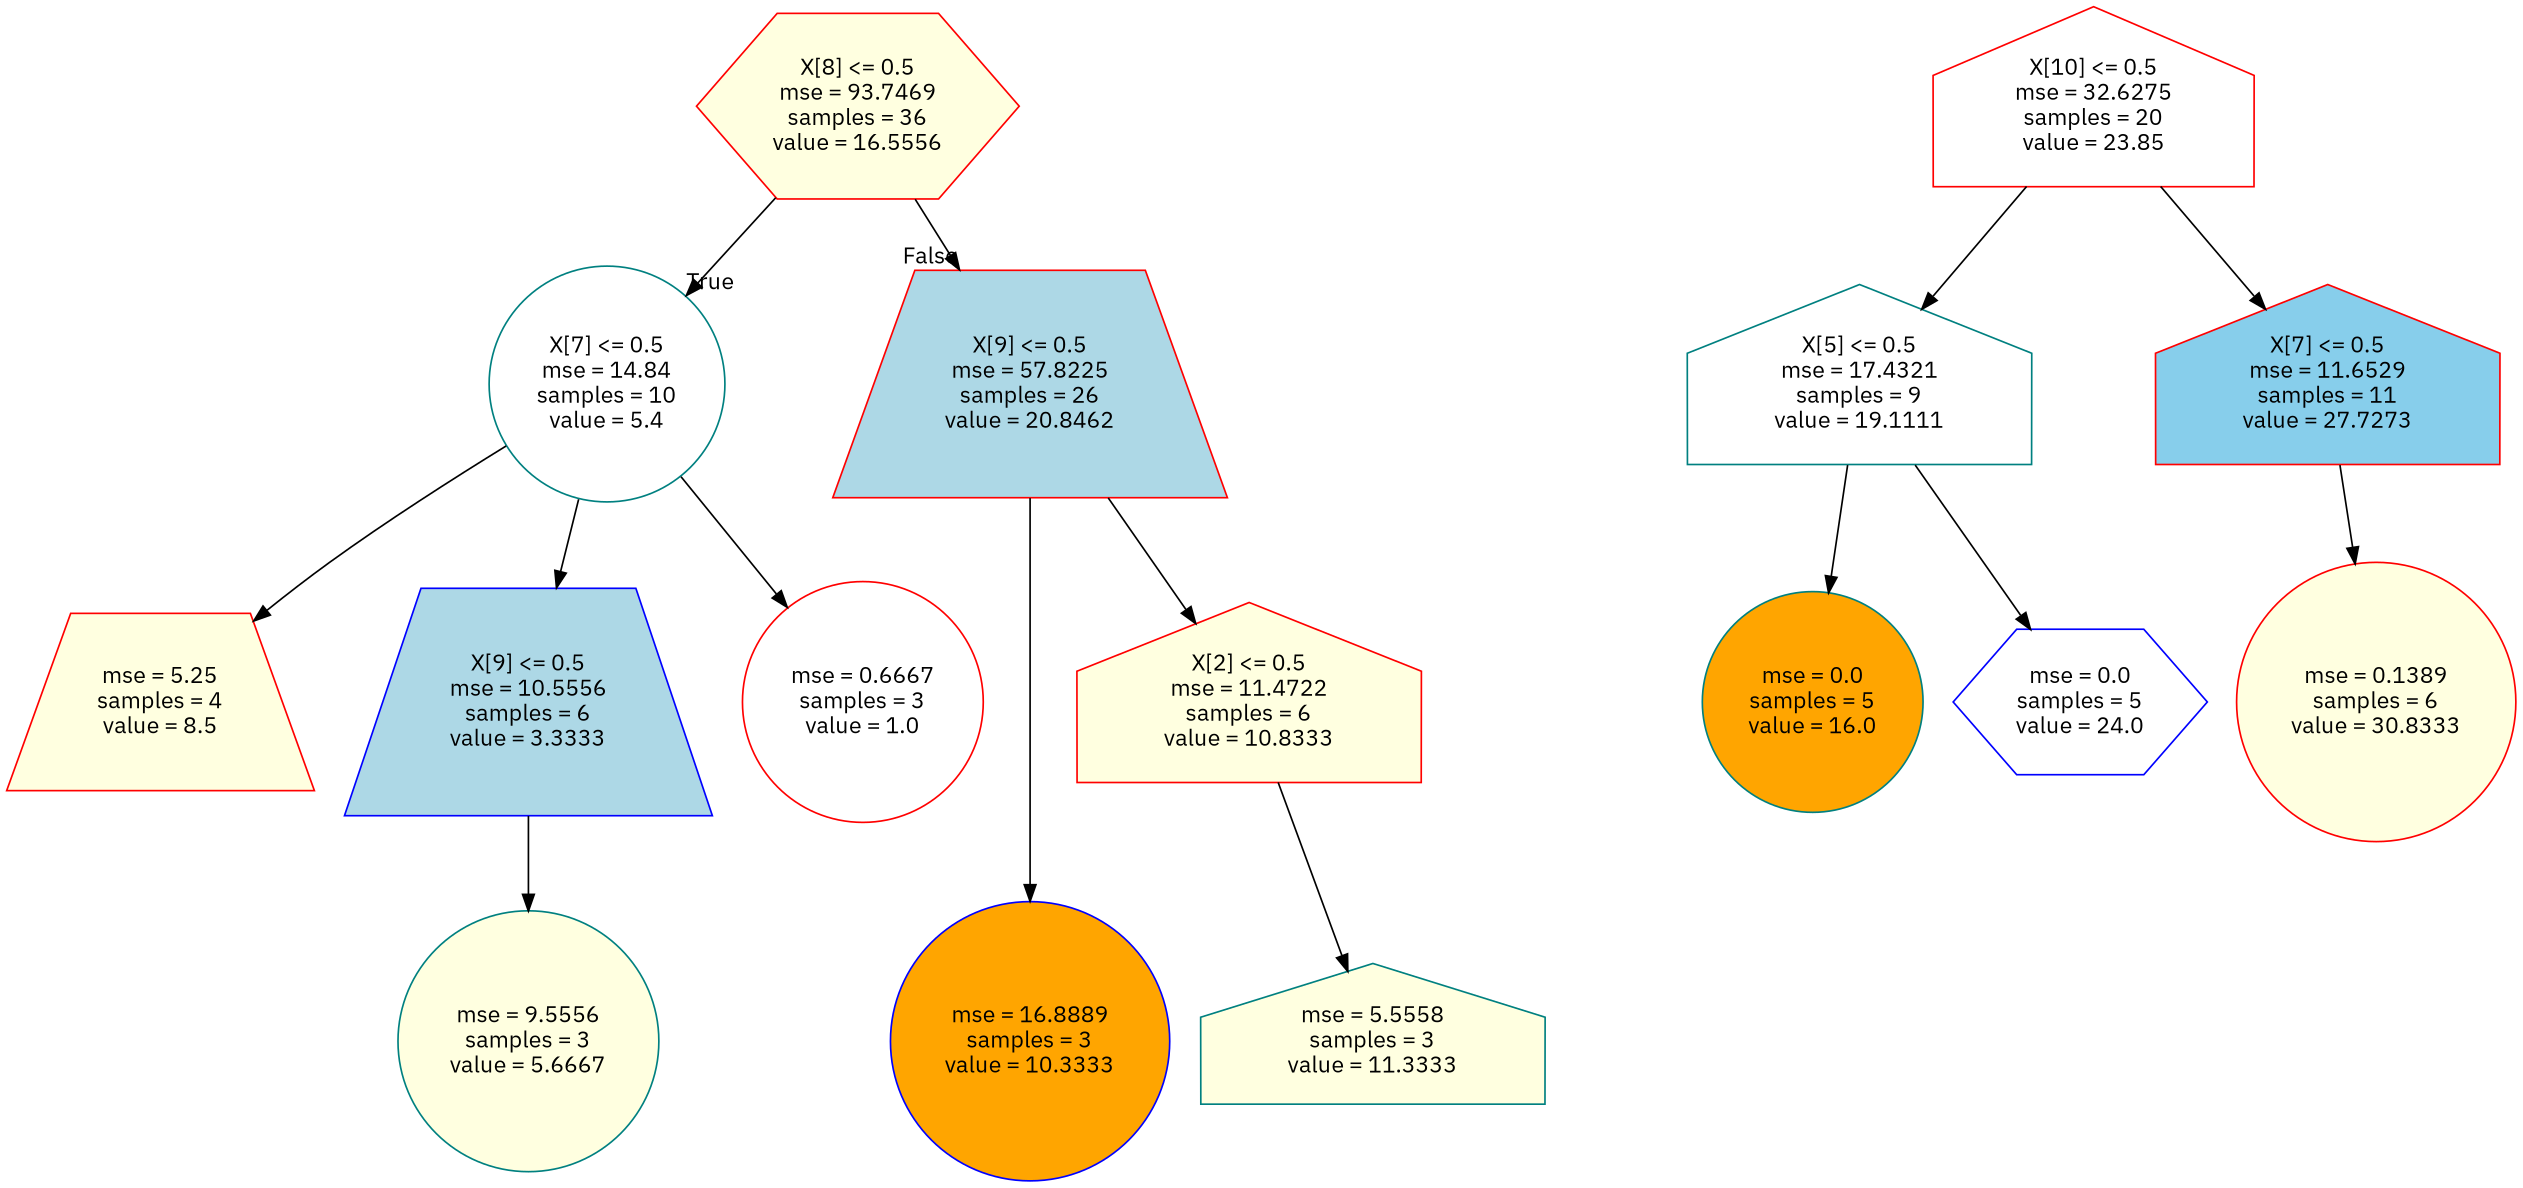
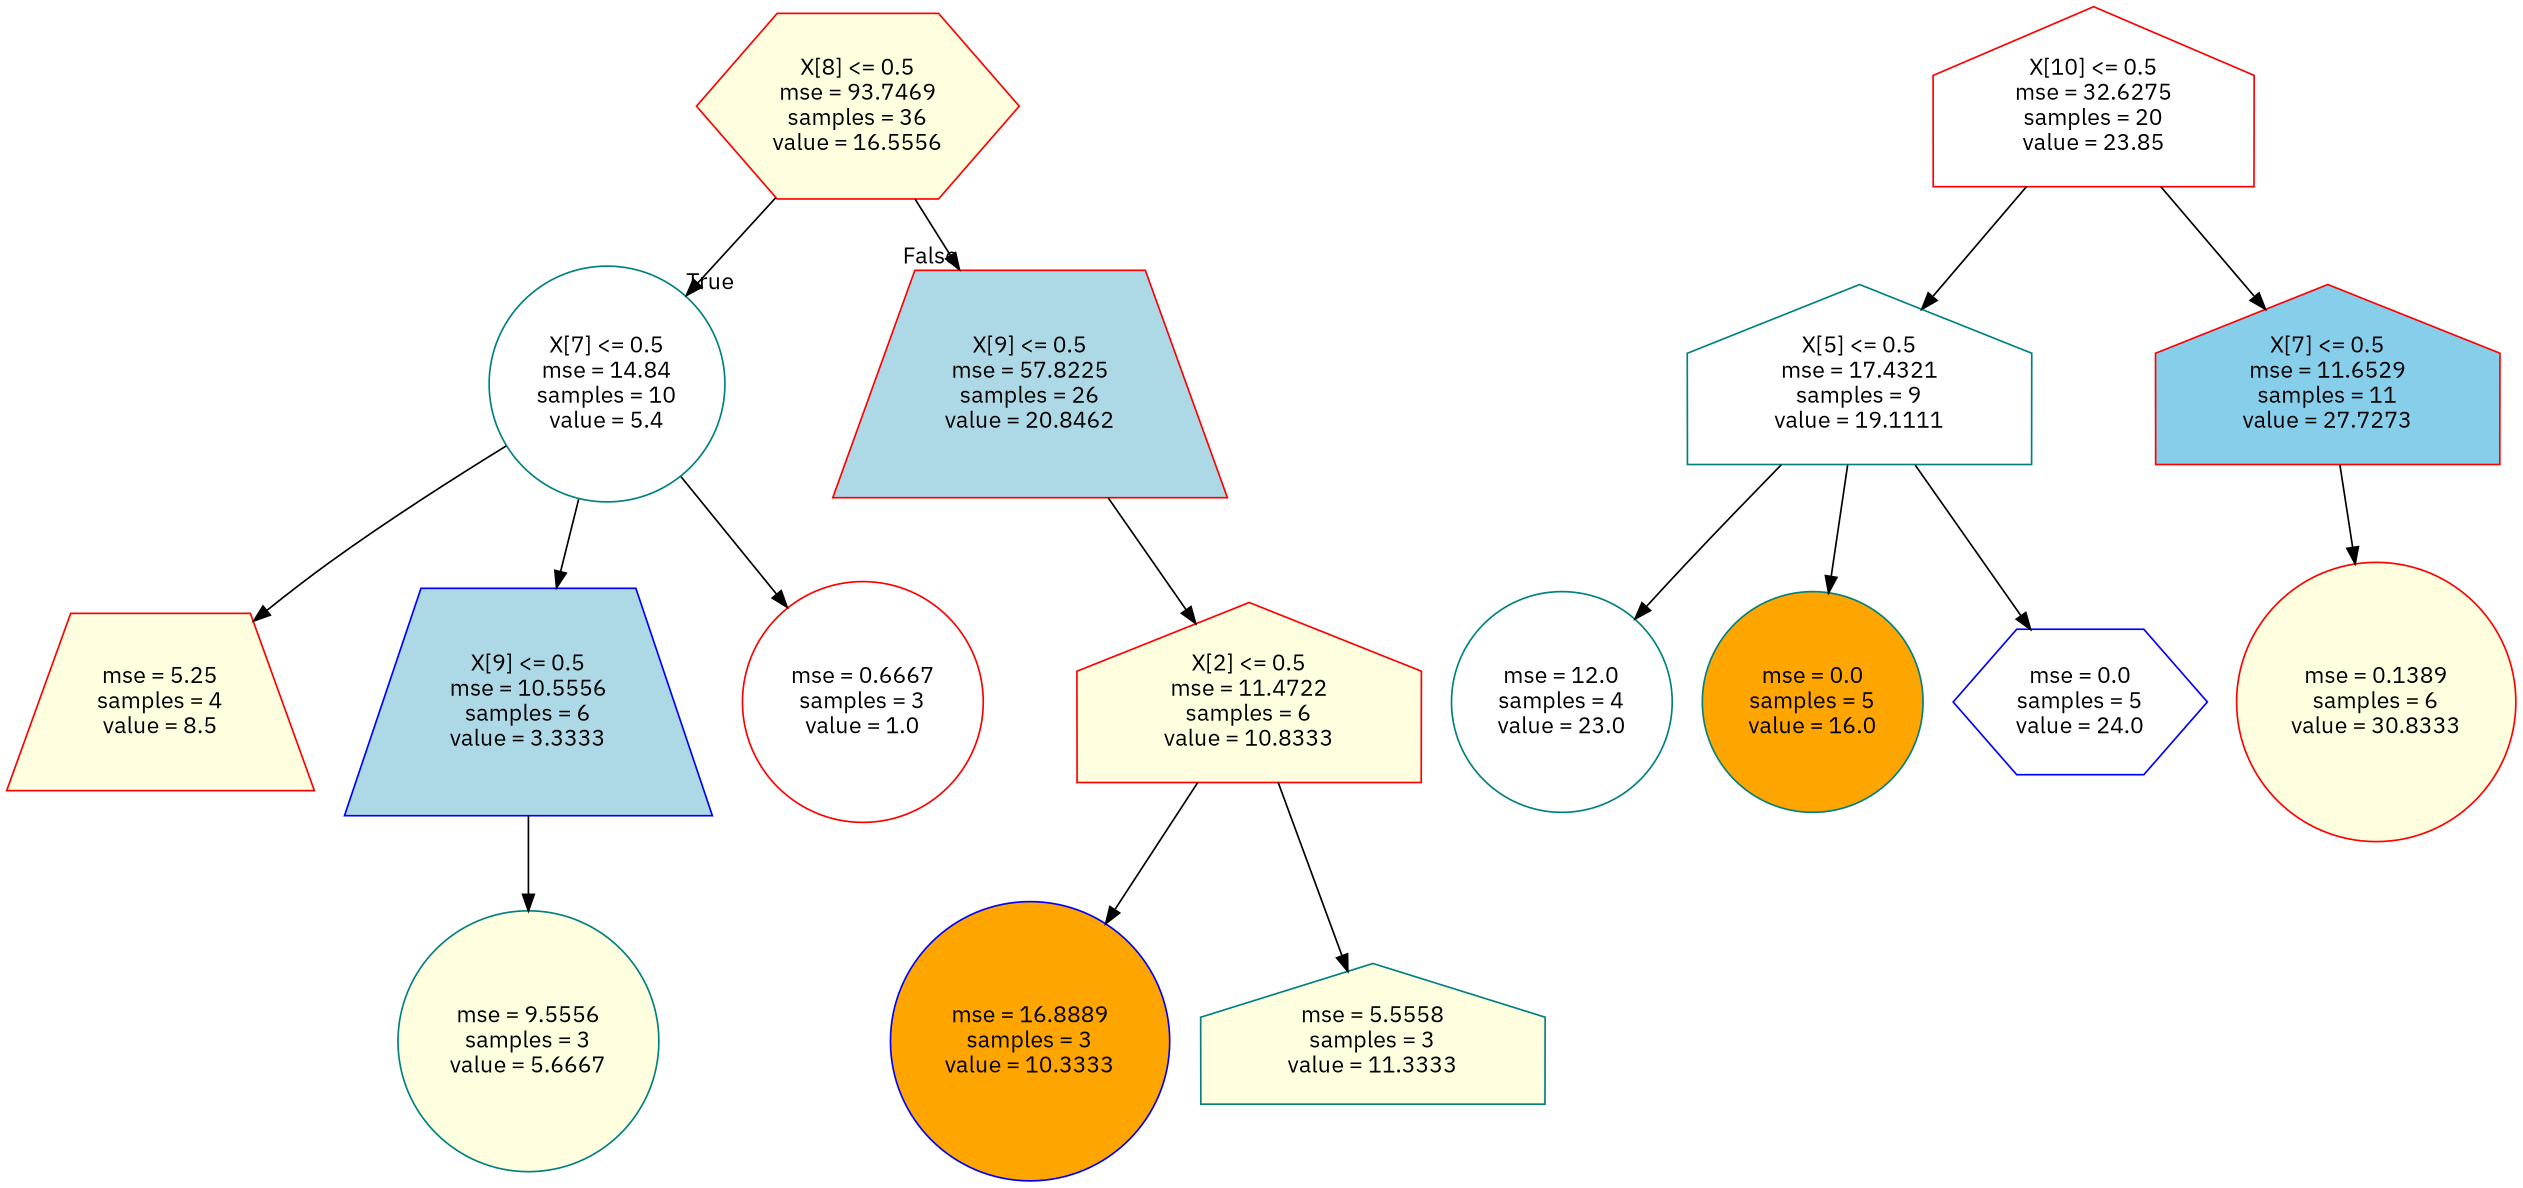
(1030, 691) -> (1156, 846)
none -> (1562, 702)
